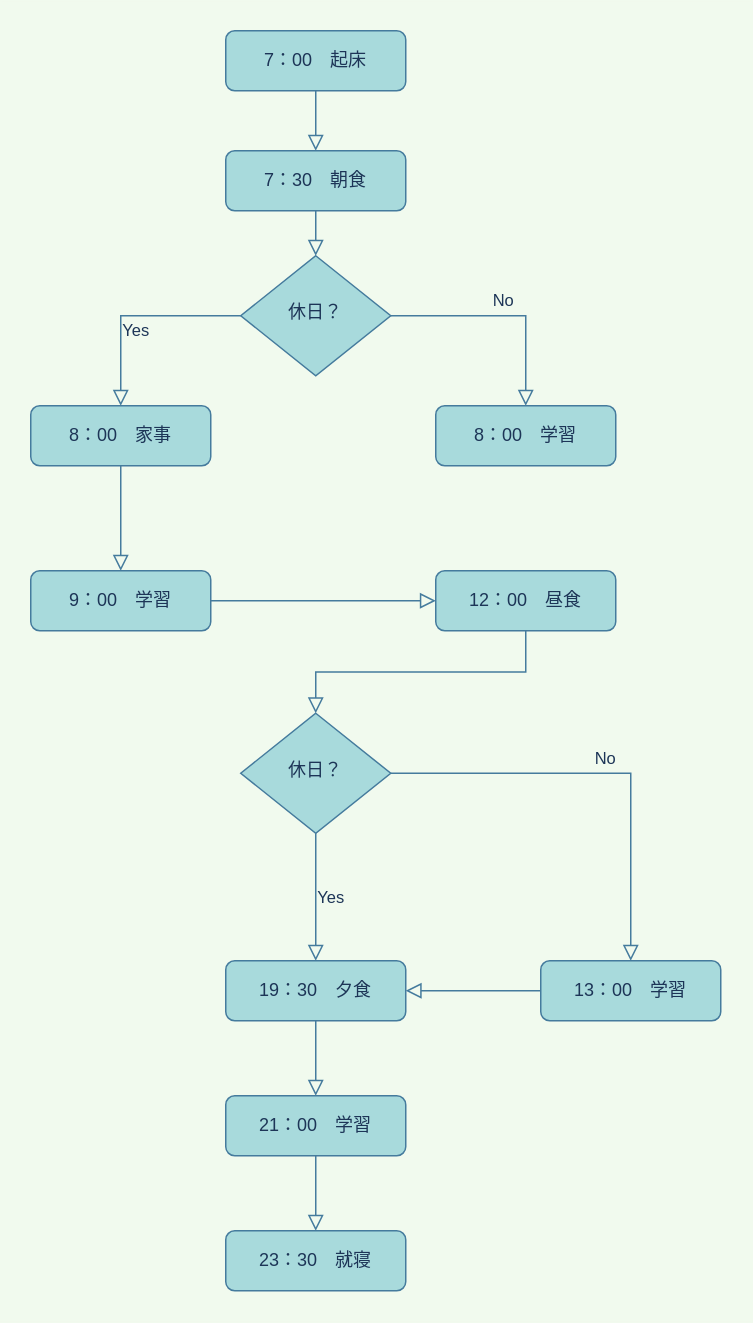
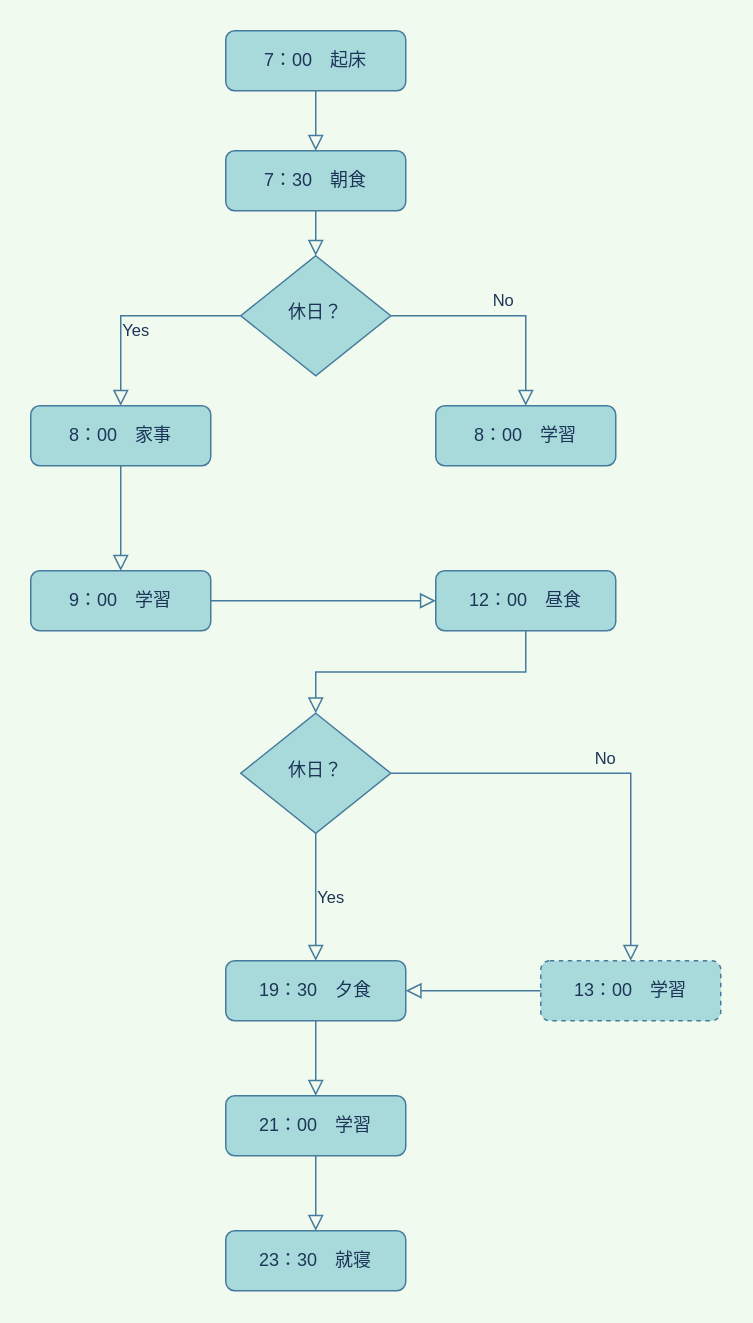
(631, 991) -> (631, 991)
